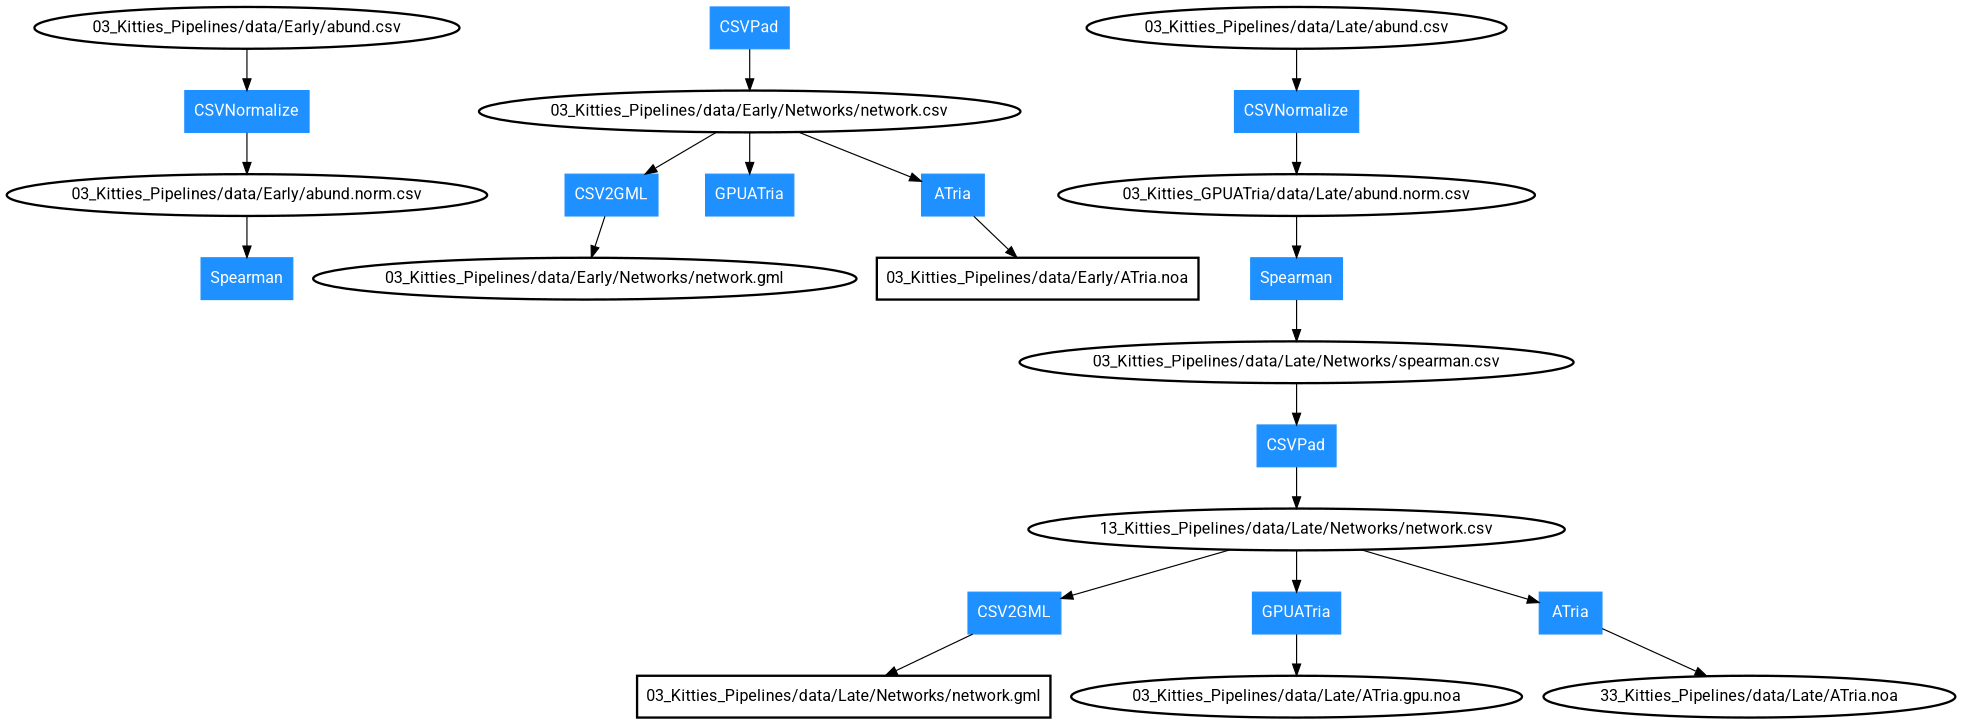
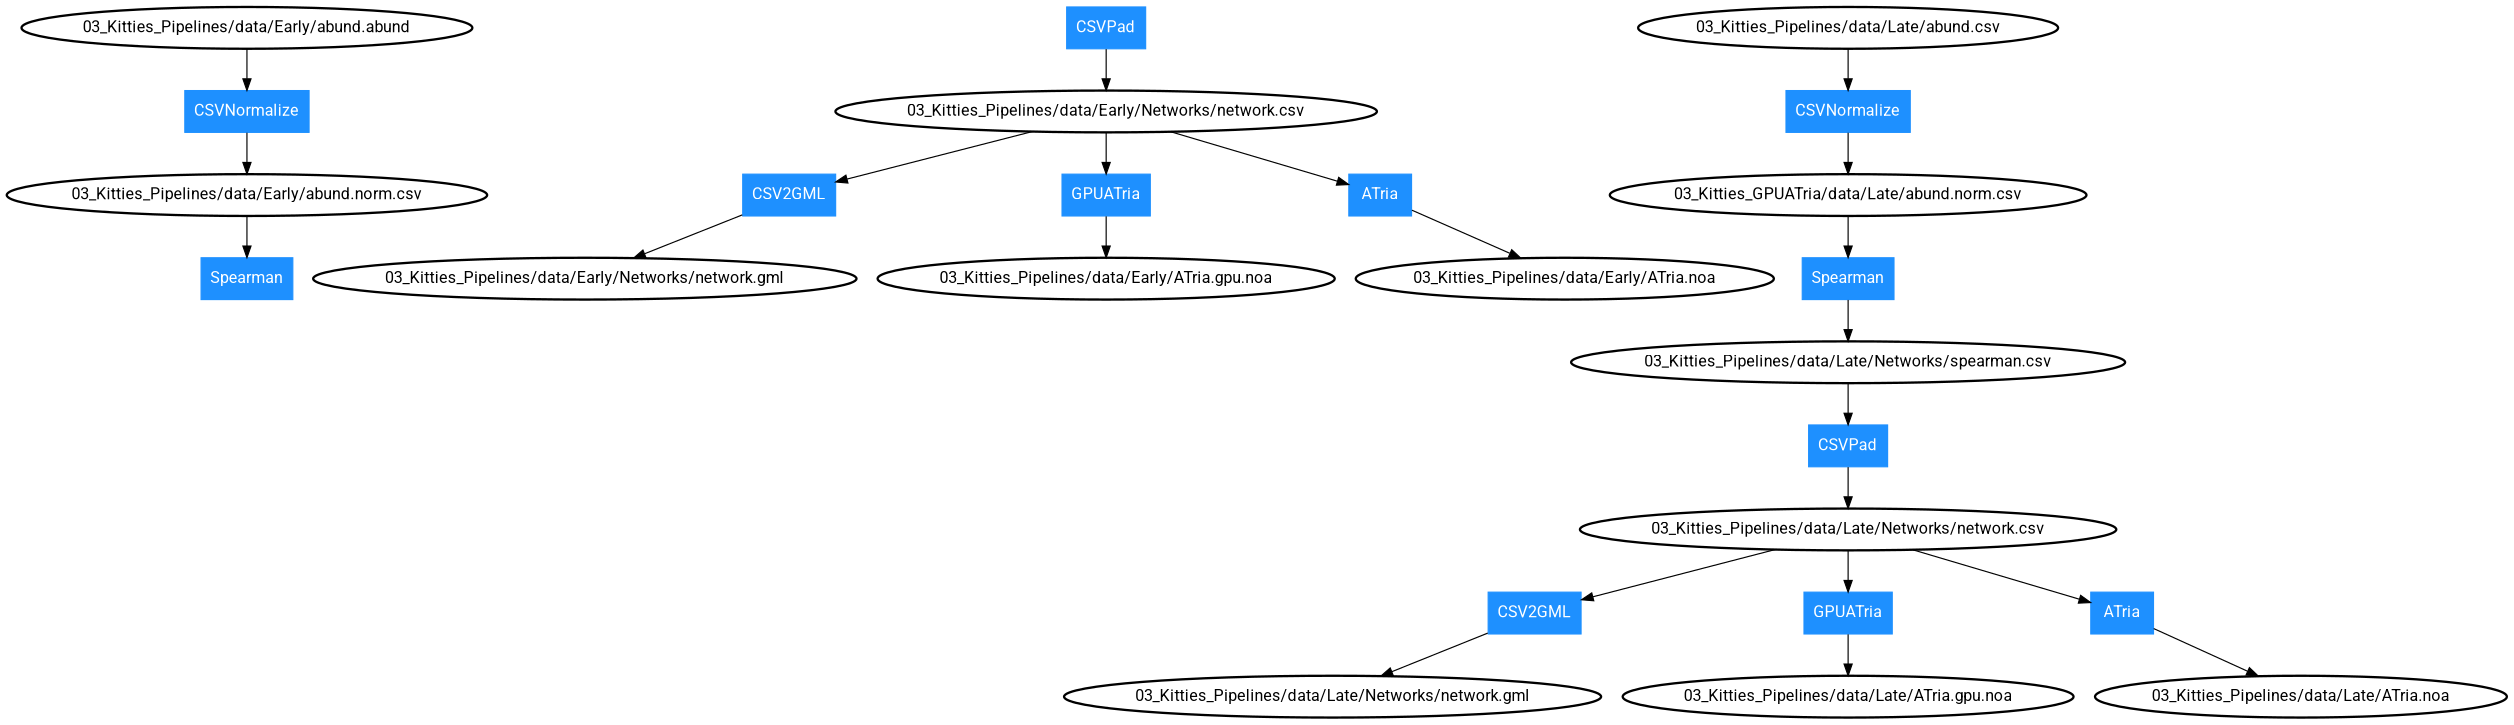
(247, 28) -> (247, 28)
(1038, 279) -> (1565, 279)
none -> (1106, 279)
(1297, 529) -> (1848, 529)
(844, 697) -> (1333, 697)
(1749, 697) -> (2301, 697)
